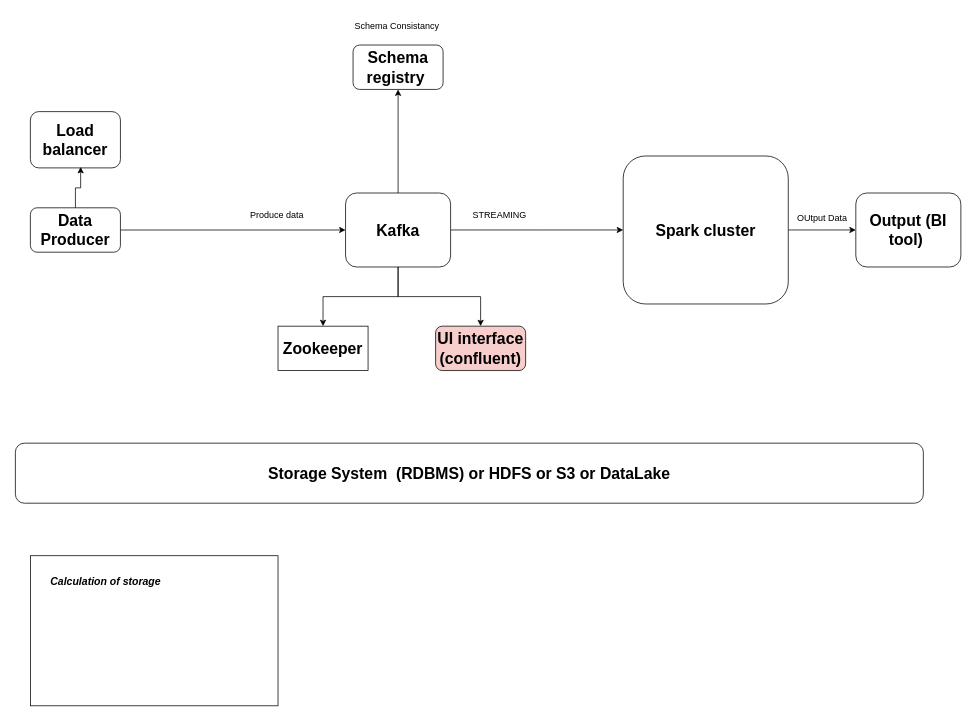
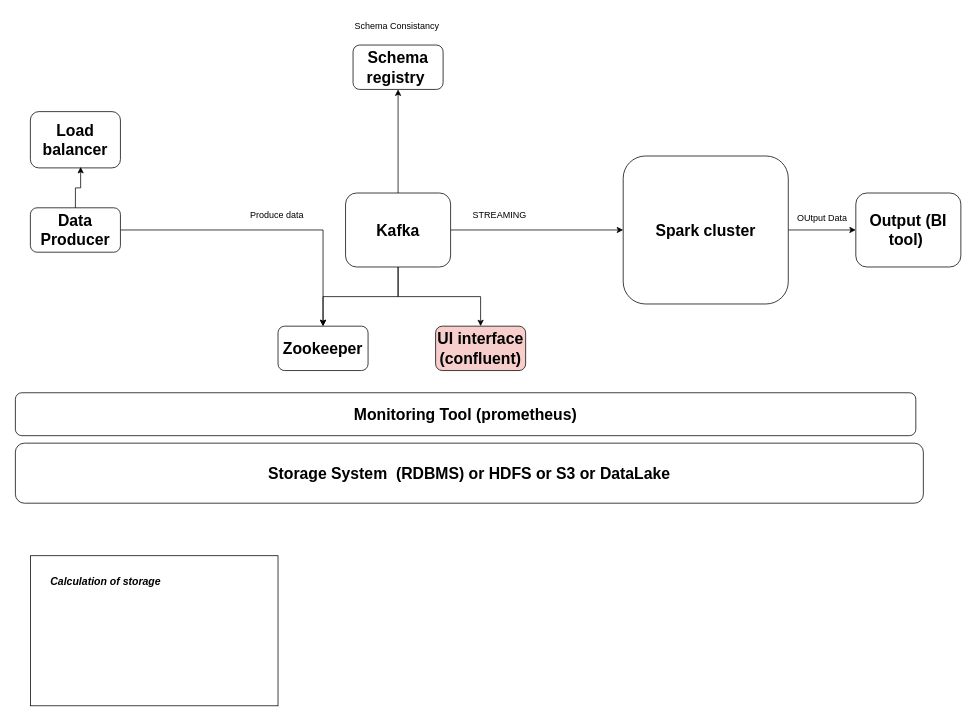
(339, 230) -> (323, 260)
(323, 348) -> (323, 348)
none -> (465, 414)
